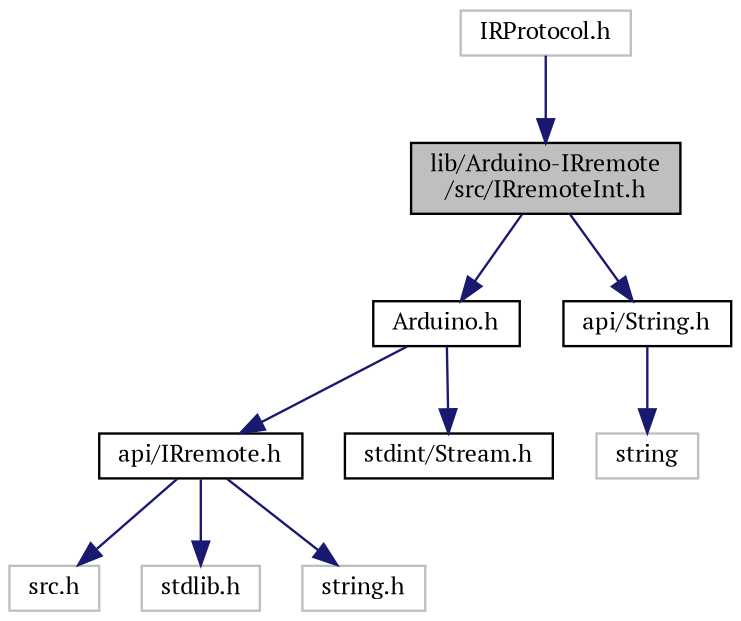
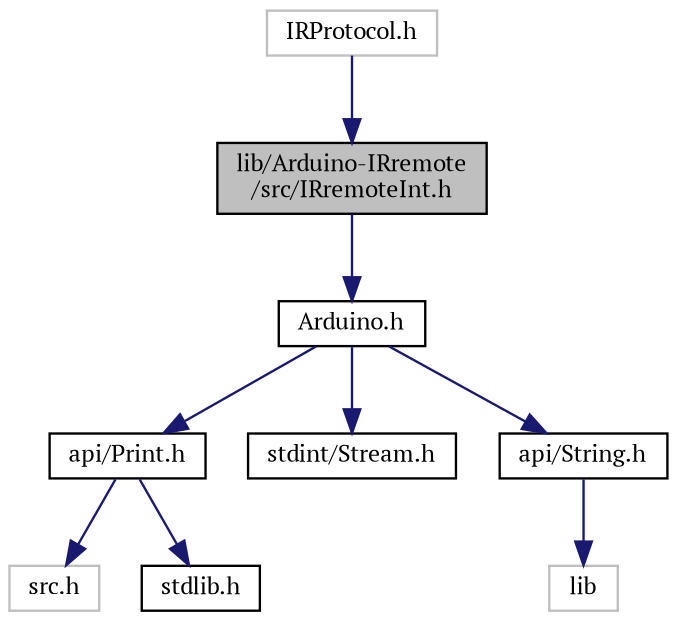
(594, 248) -> (457, 384)
(201, 456) -> (128, 456)
(647, 456) -> (584, 588)
(201, 588) -> (201, 588)
(364, 588) -> none
